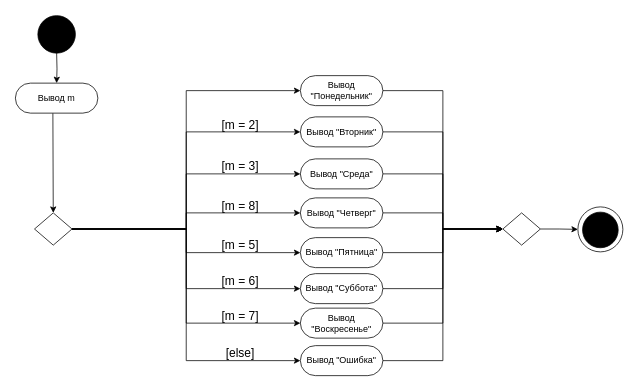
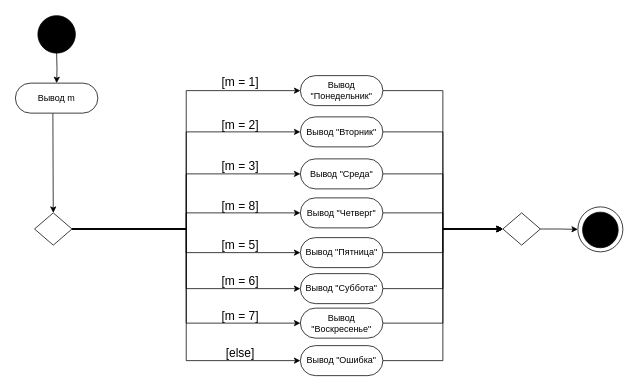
none -> (240, 81)
